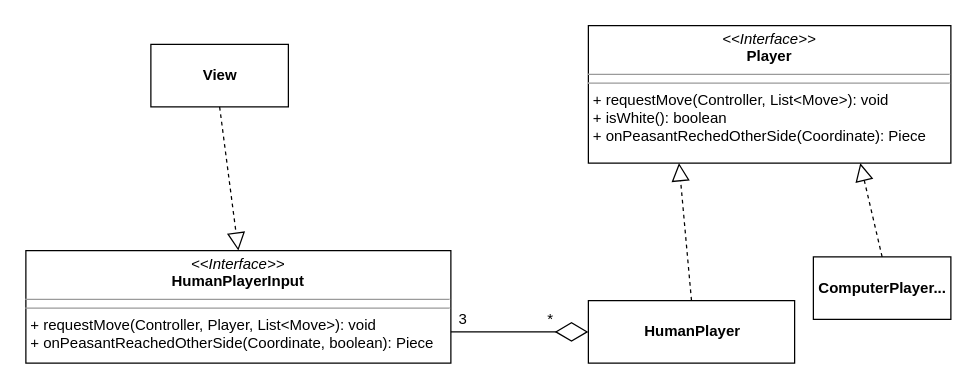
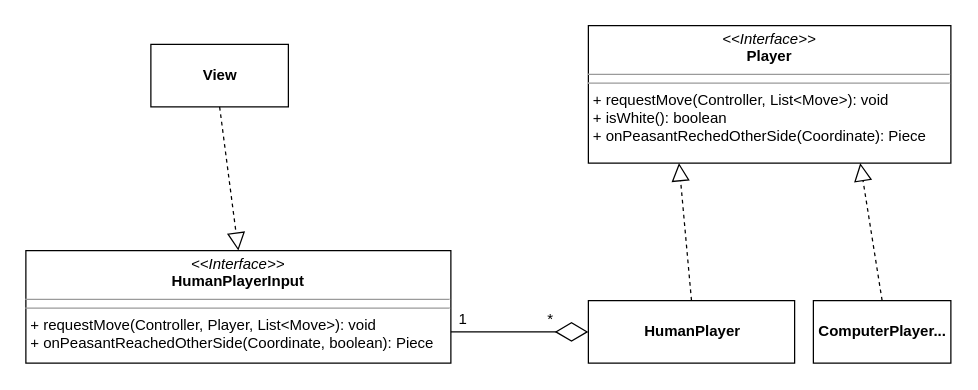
(882, 288) -> (882, 332)
(463, 319) -> (463, 319)
